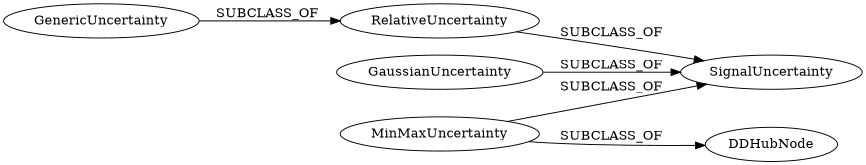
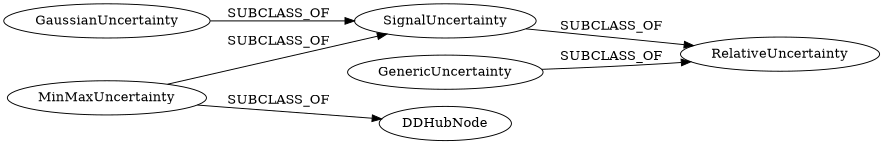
(605, 45) -> (605, 37)
